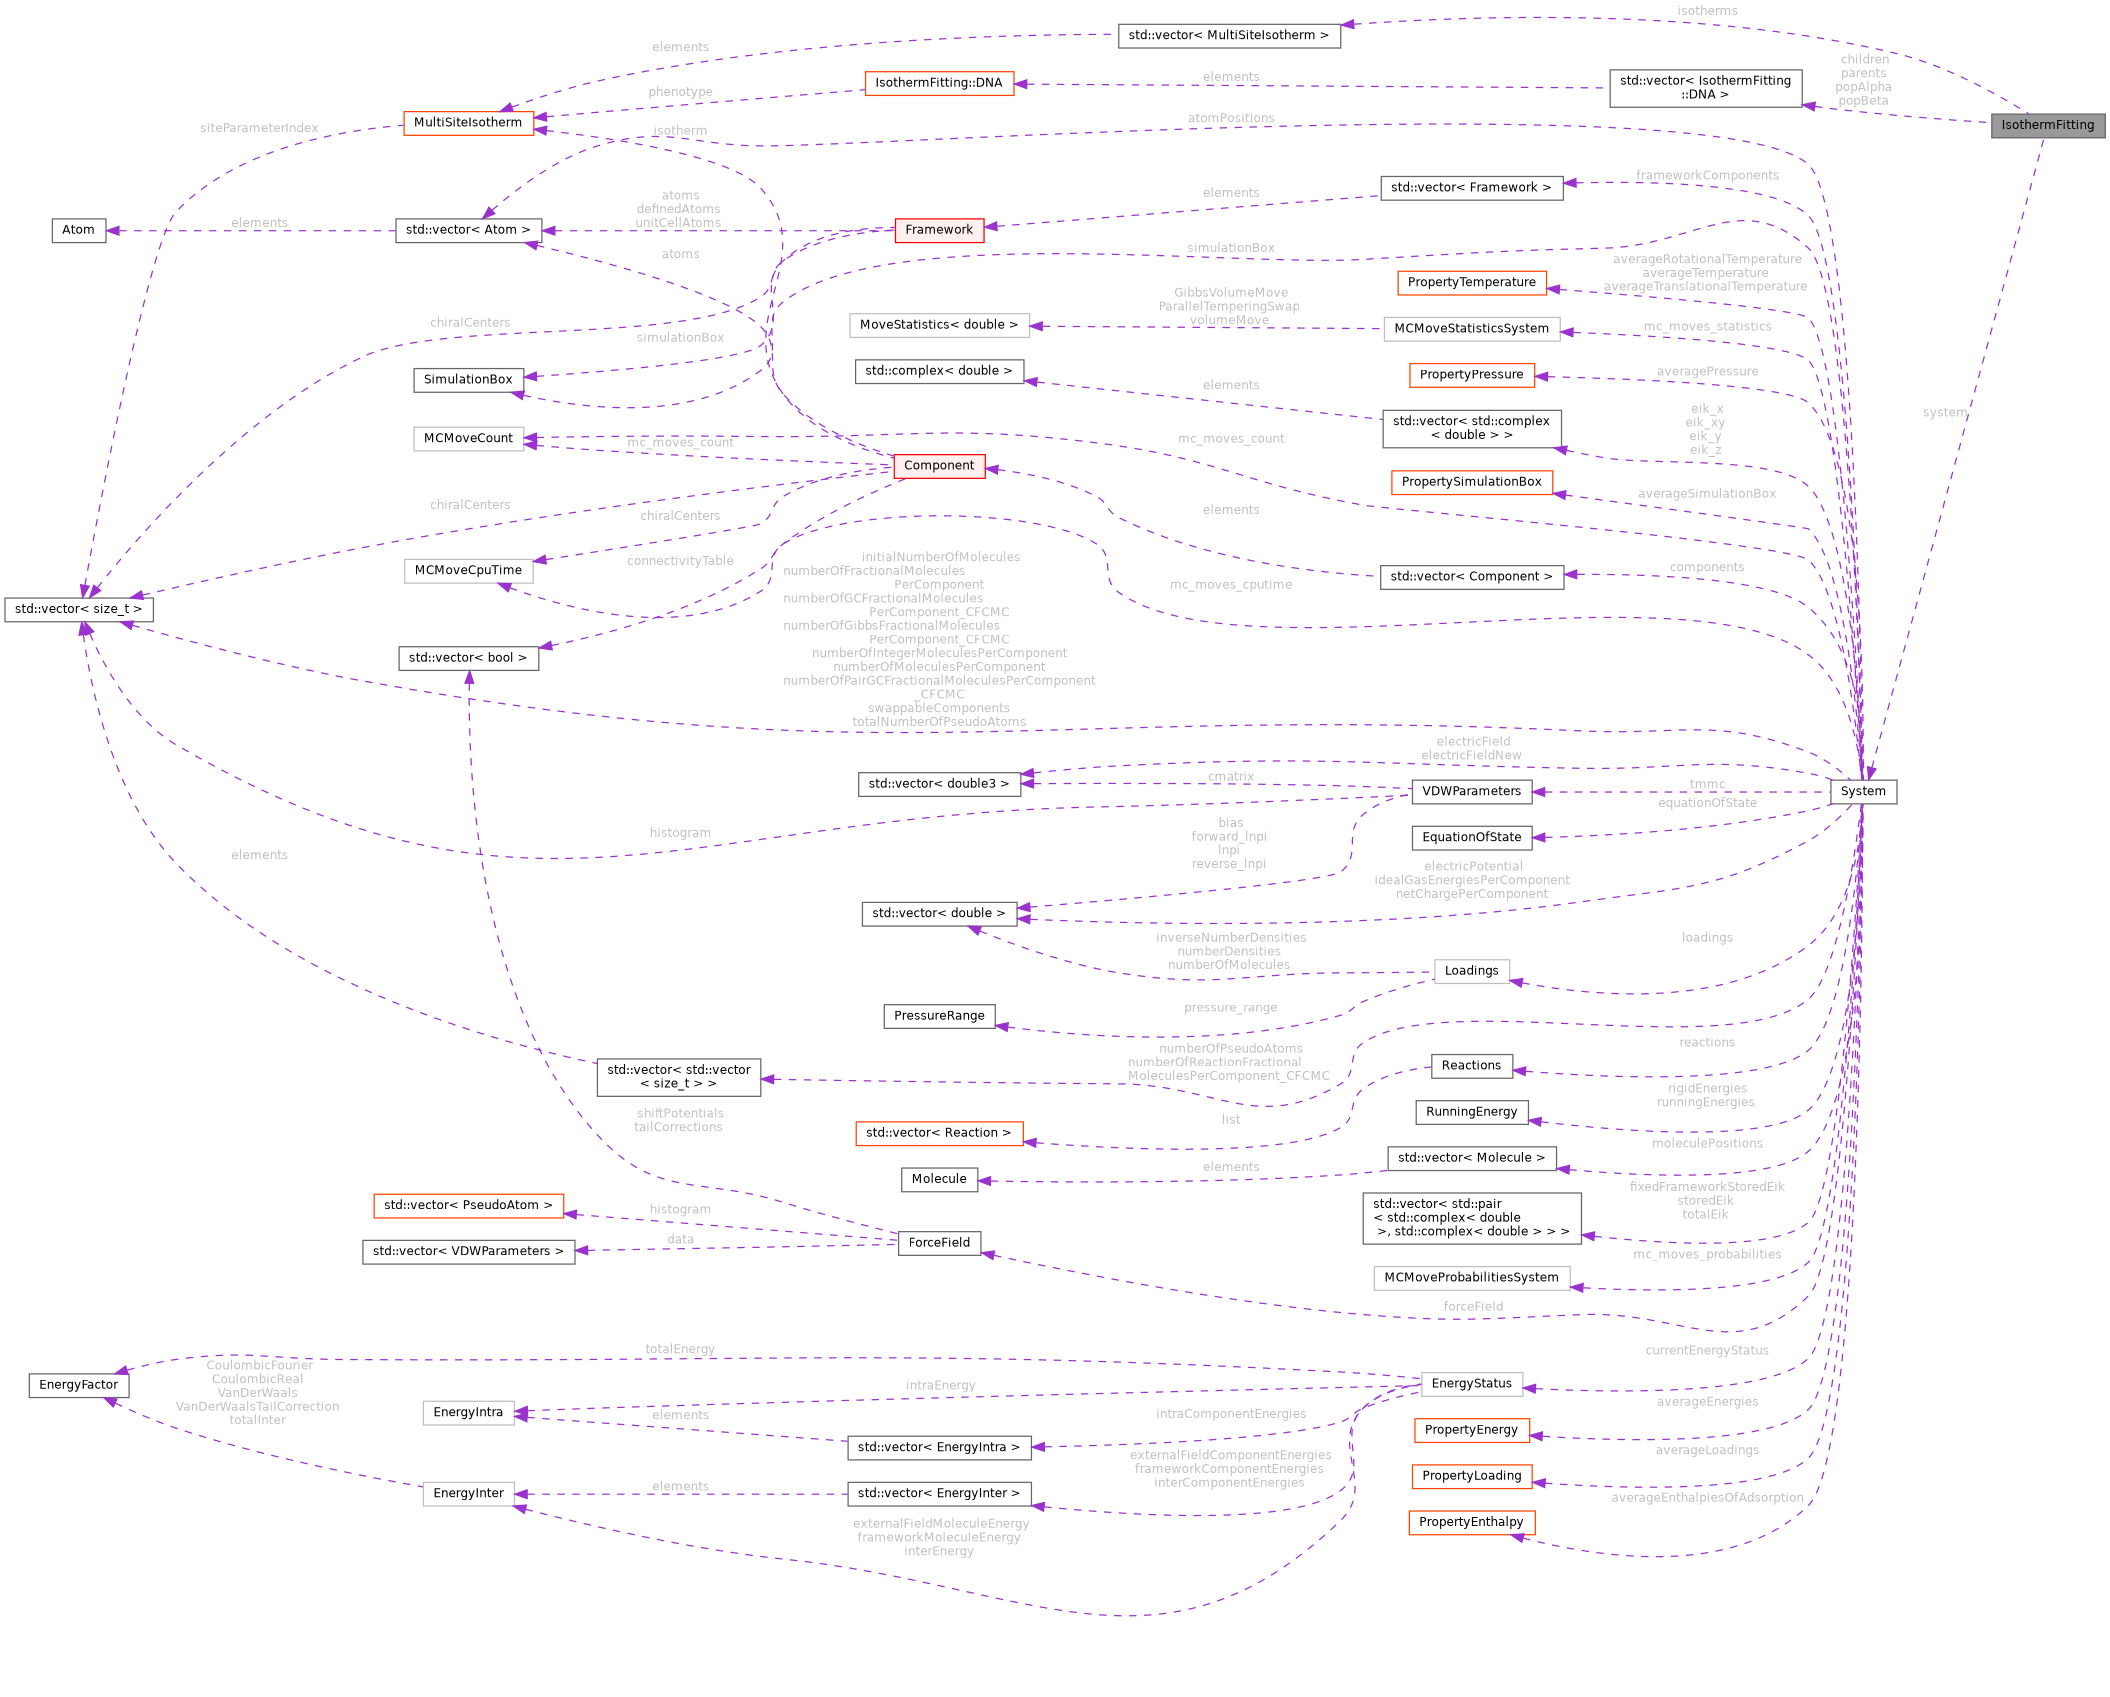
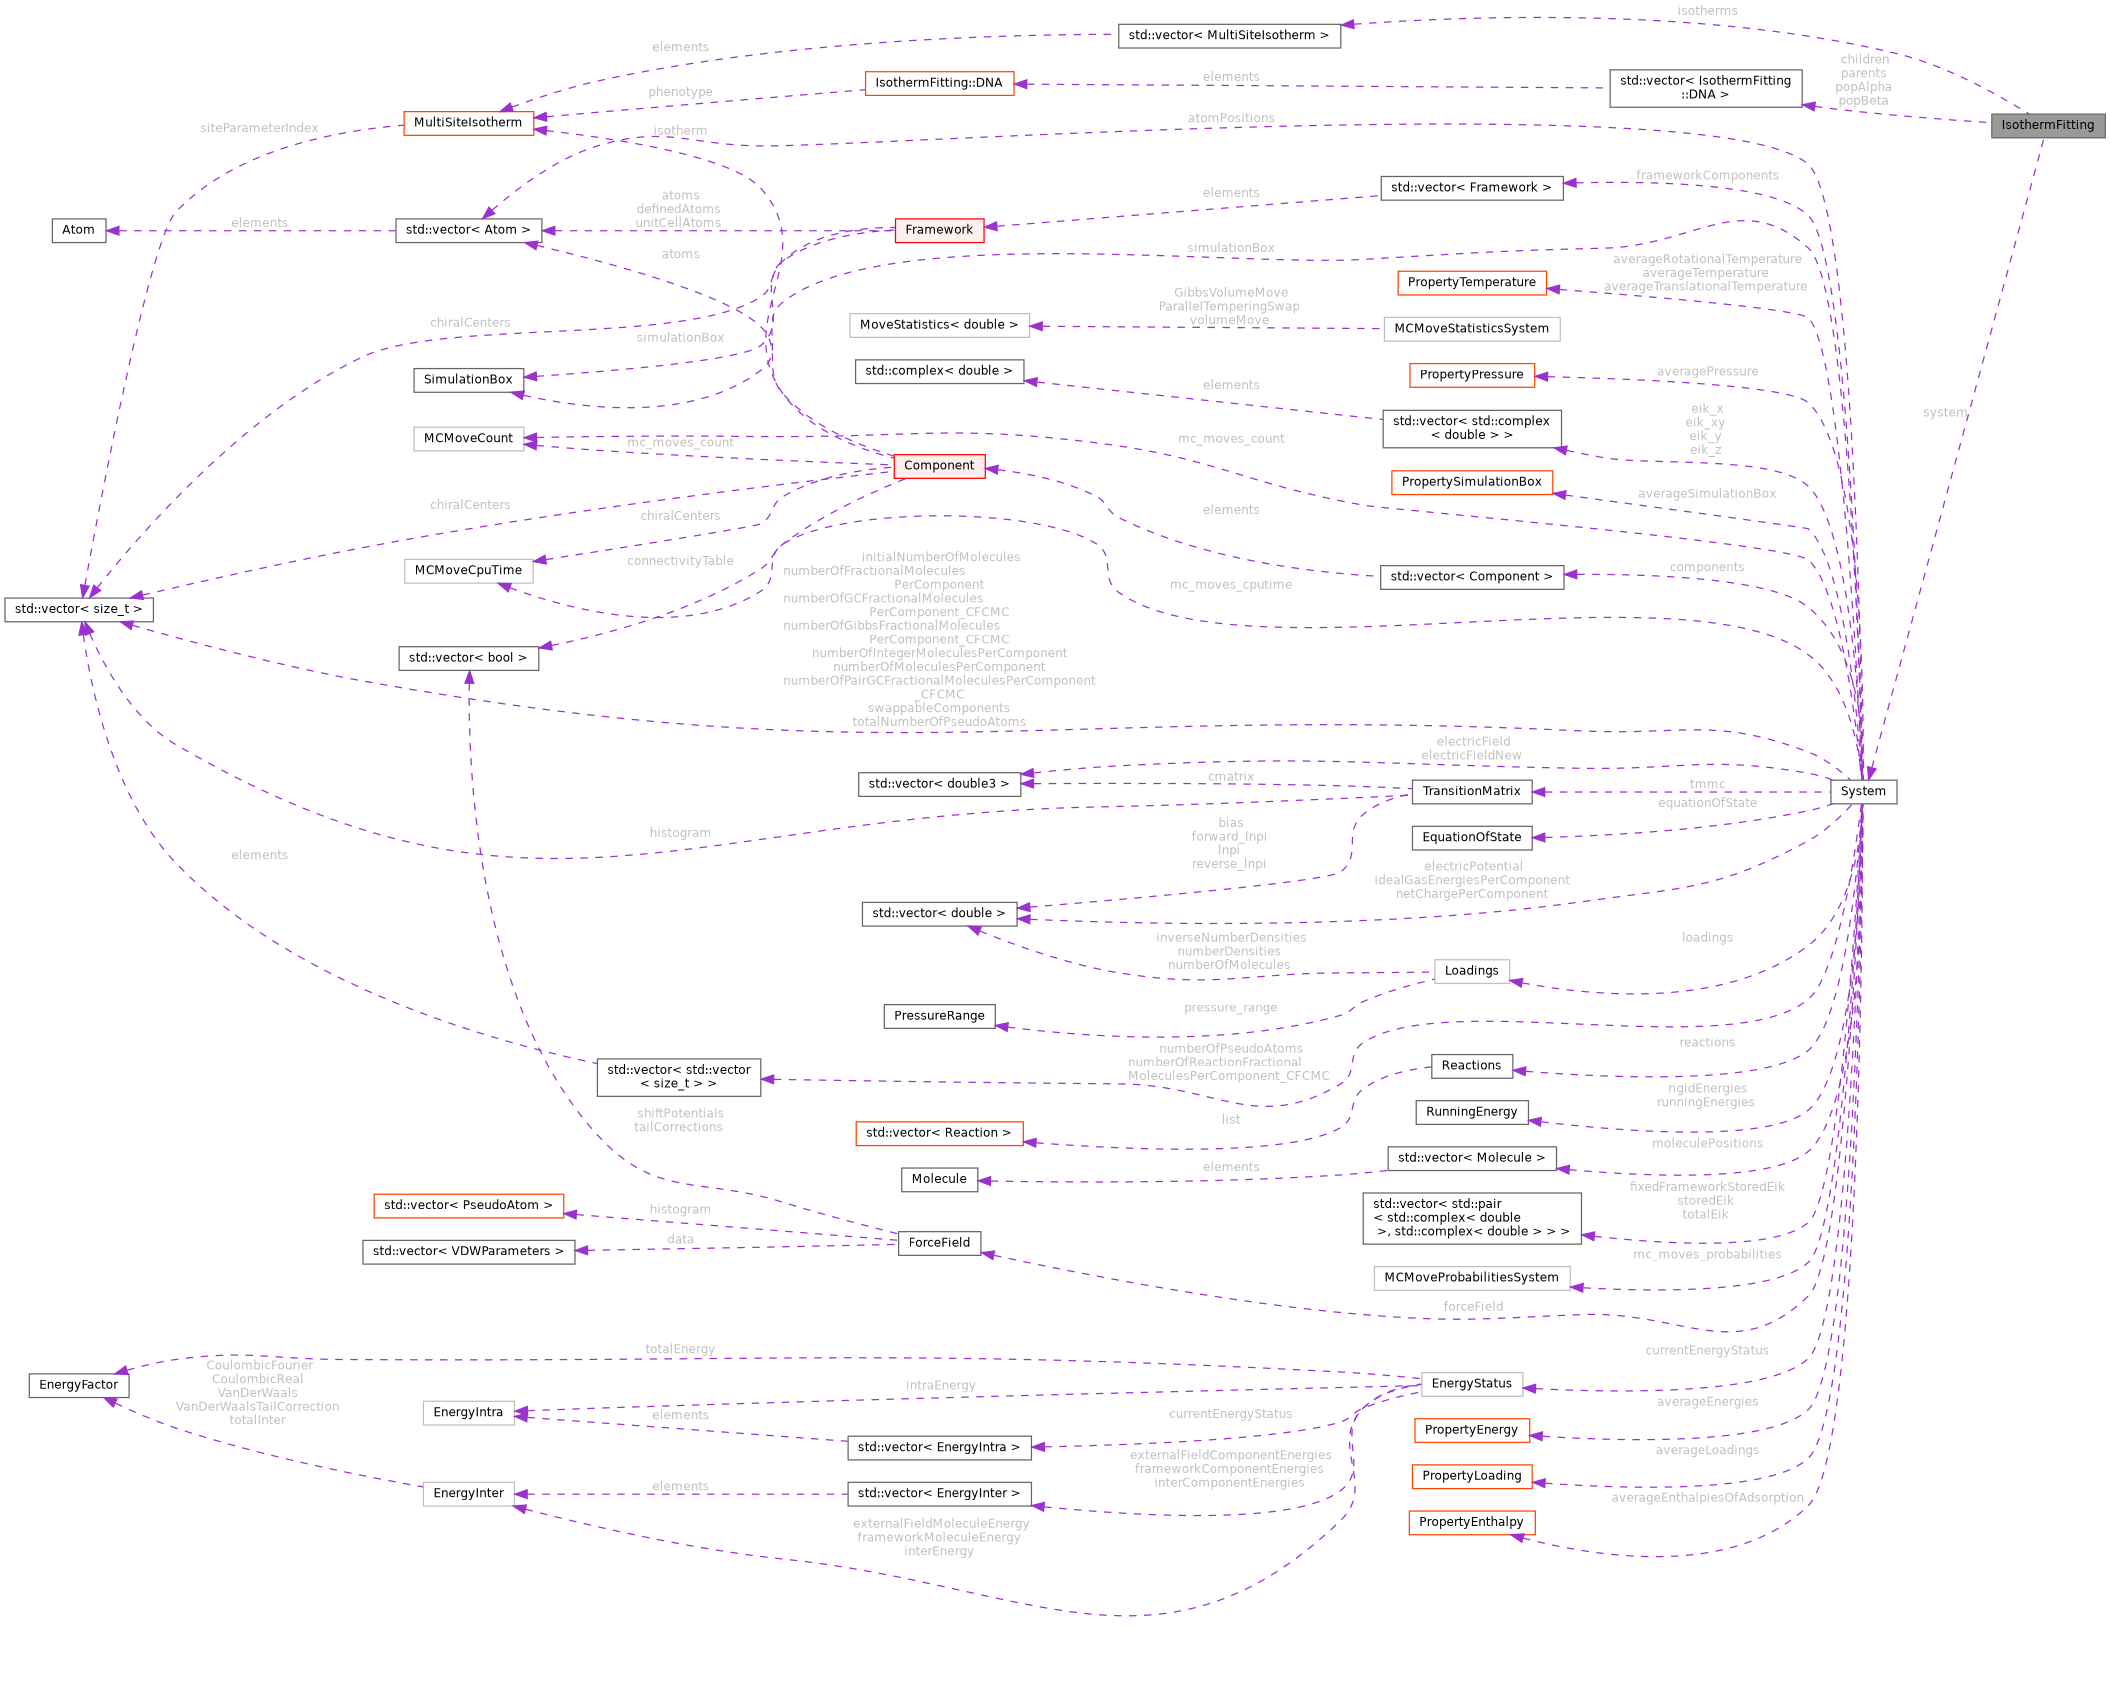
(1823, 401) -> none
(1472, 792) -> (1472, 792)
(1230, 1415) -> (1230, 1415)
